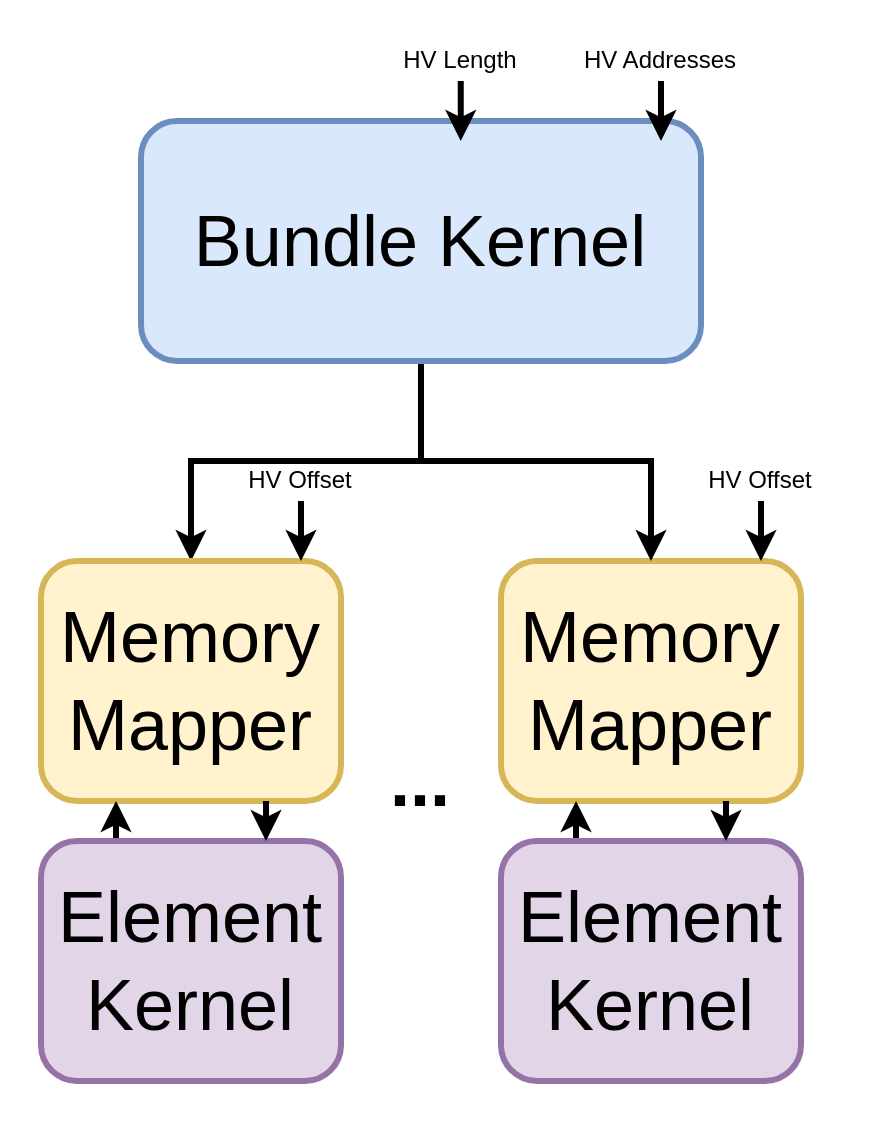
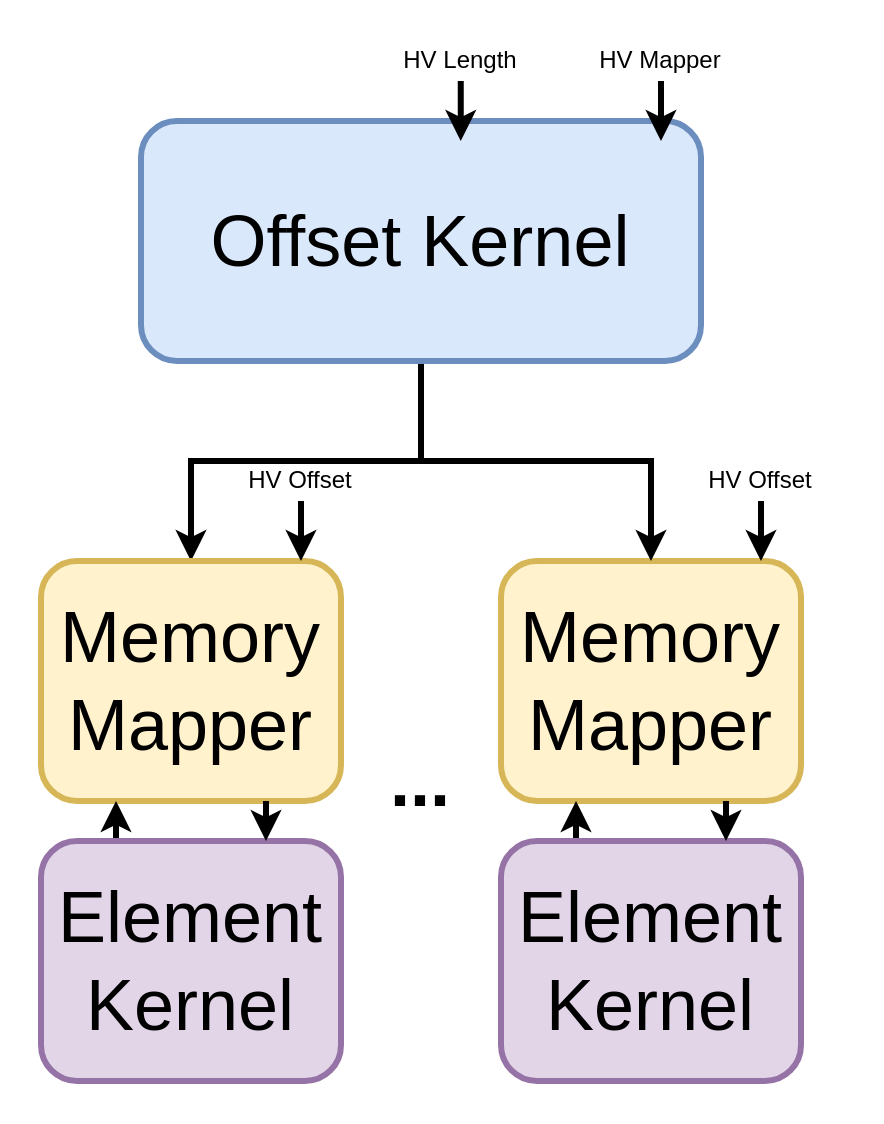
(661, 61) -> (661, 61)
(421, 241) -> (421, 241)
